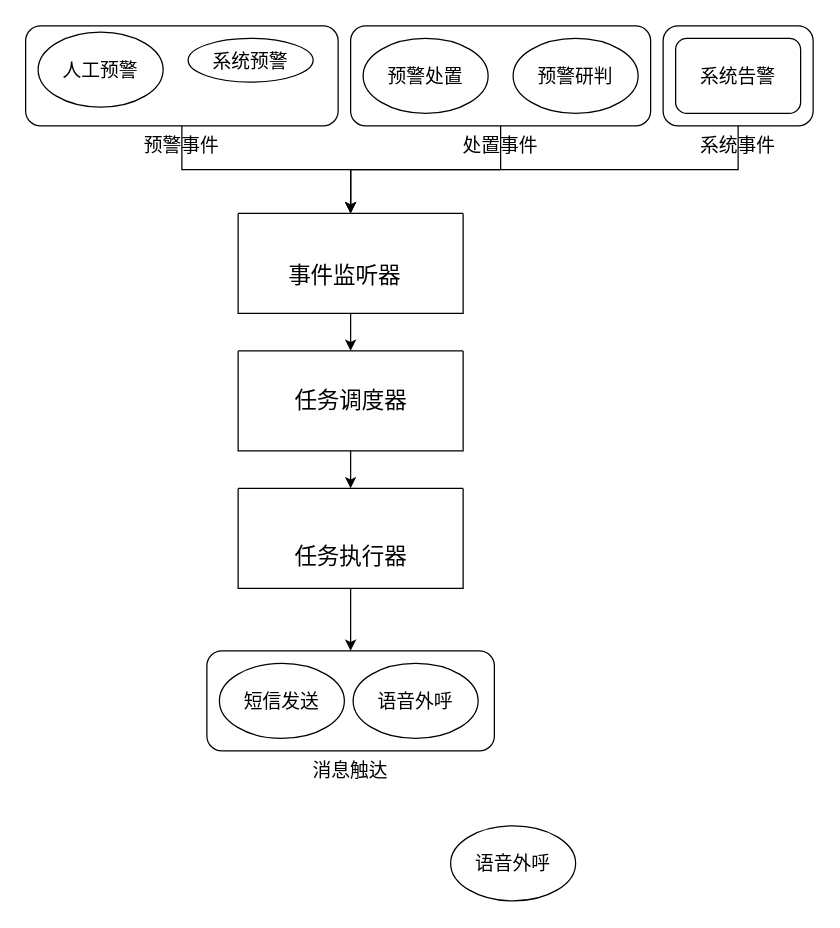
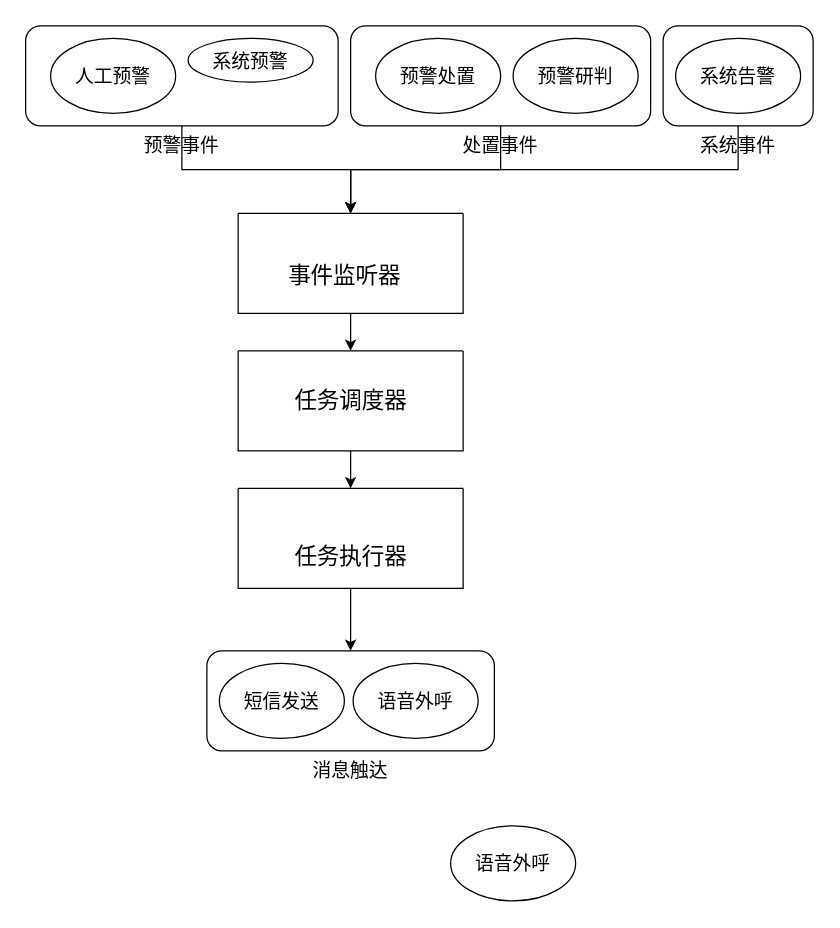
(101, 69) -> (113, 76)
(426, 76) -> (438, 76)
(738, 76) -> (738, 76)
